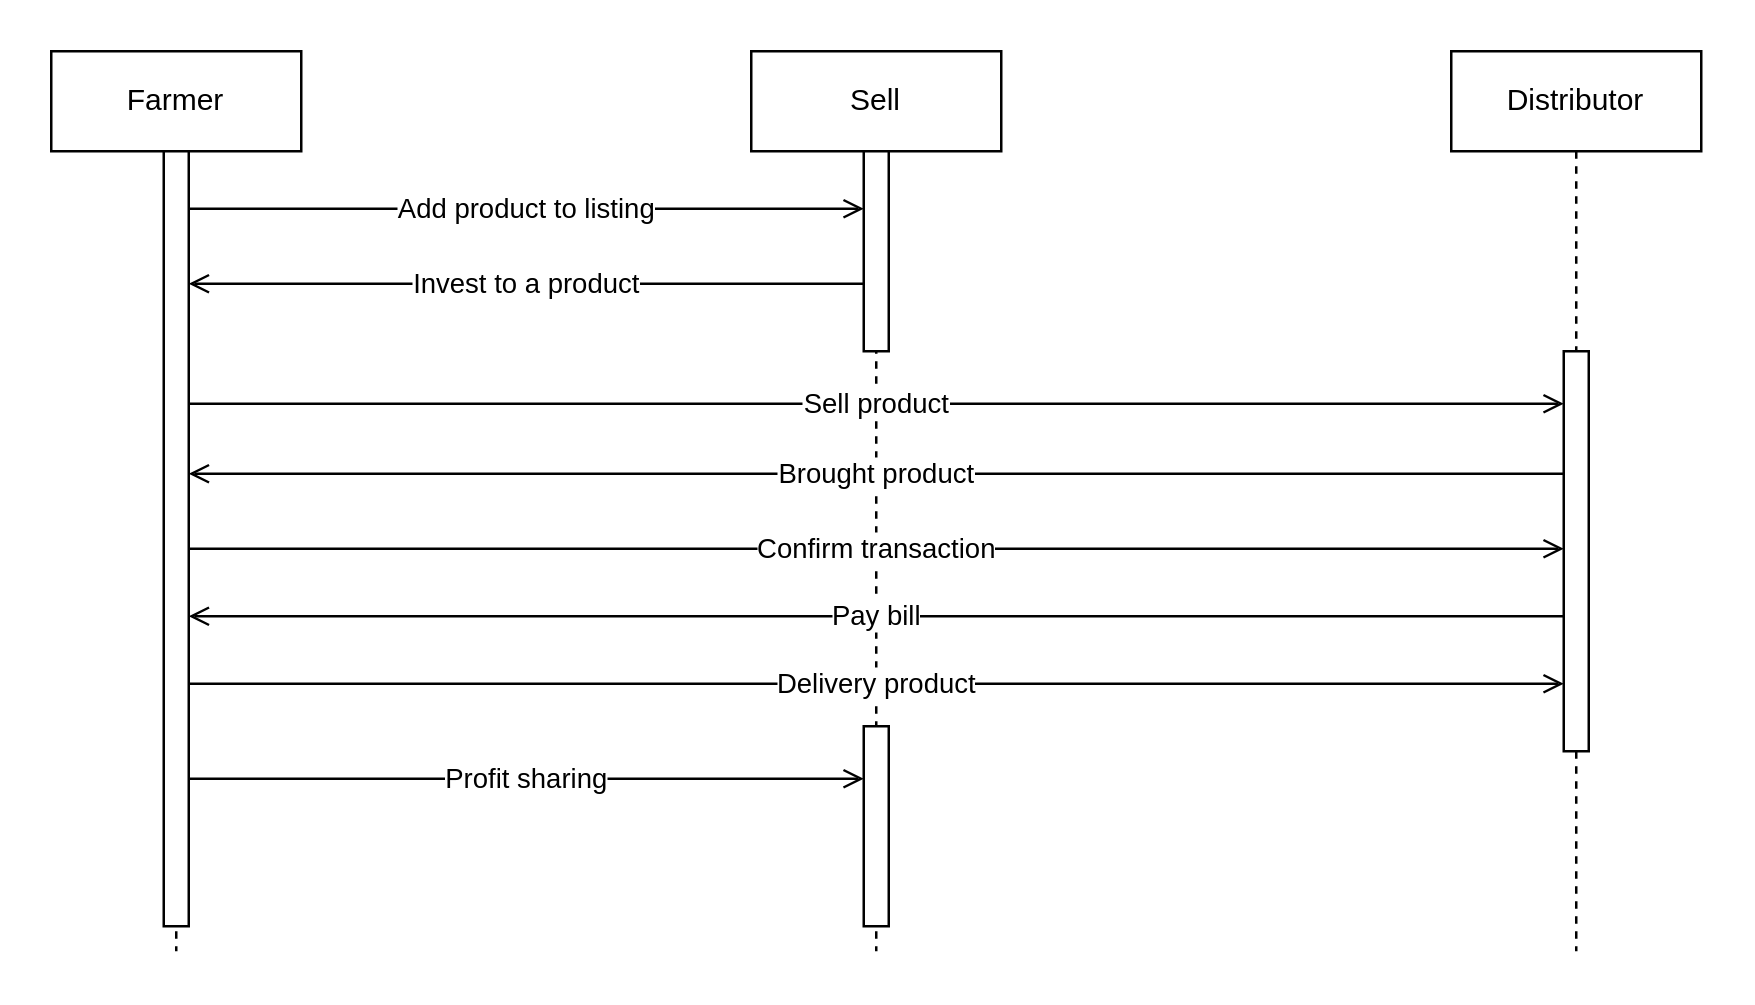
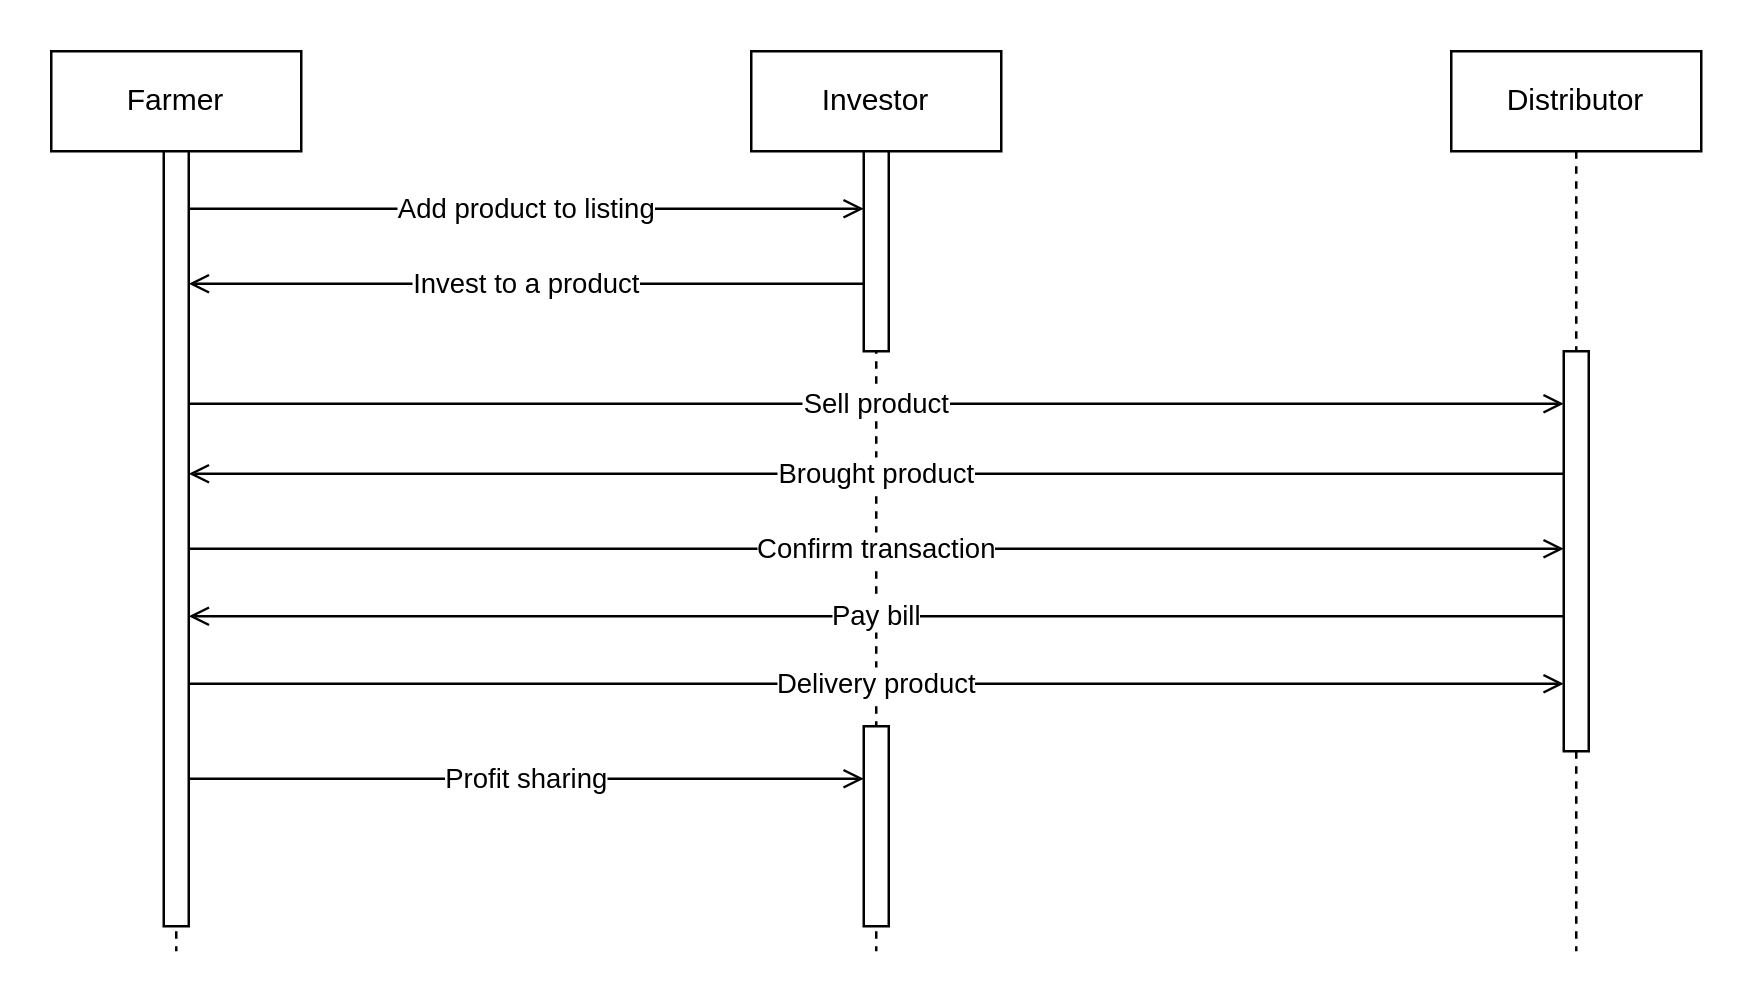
(876, 101) -> (876, 101)
